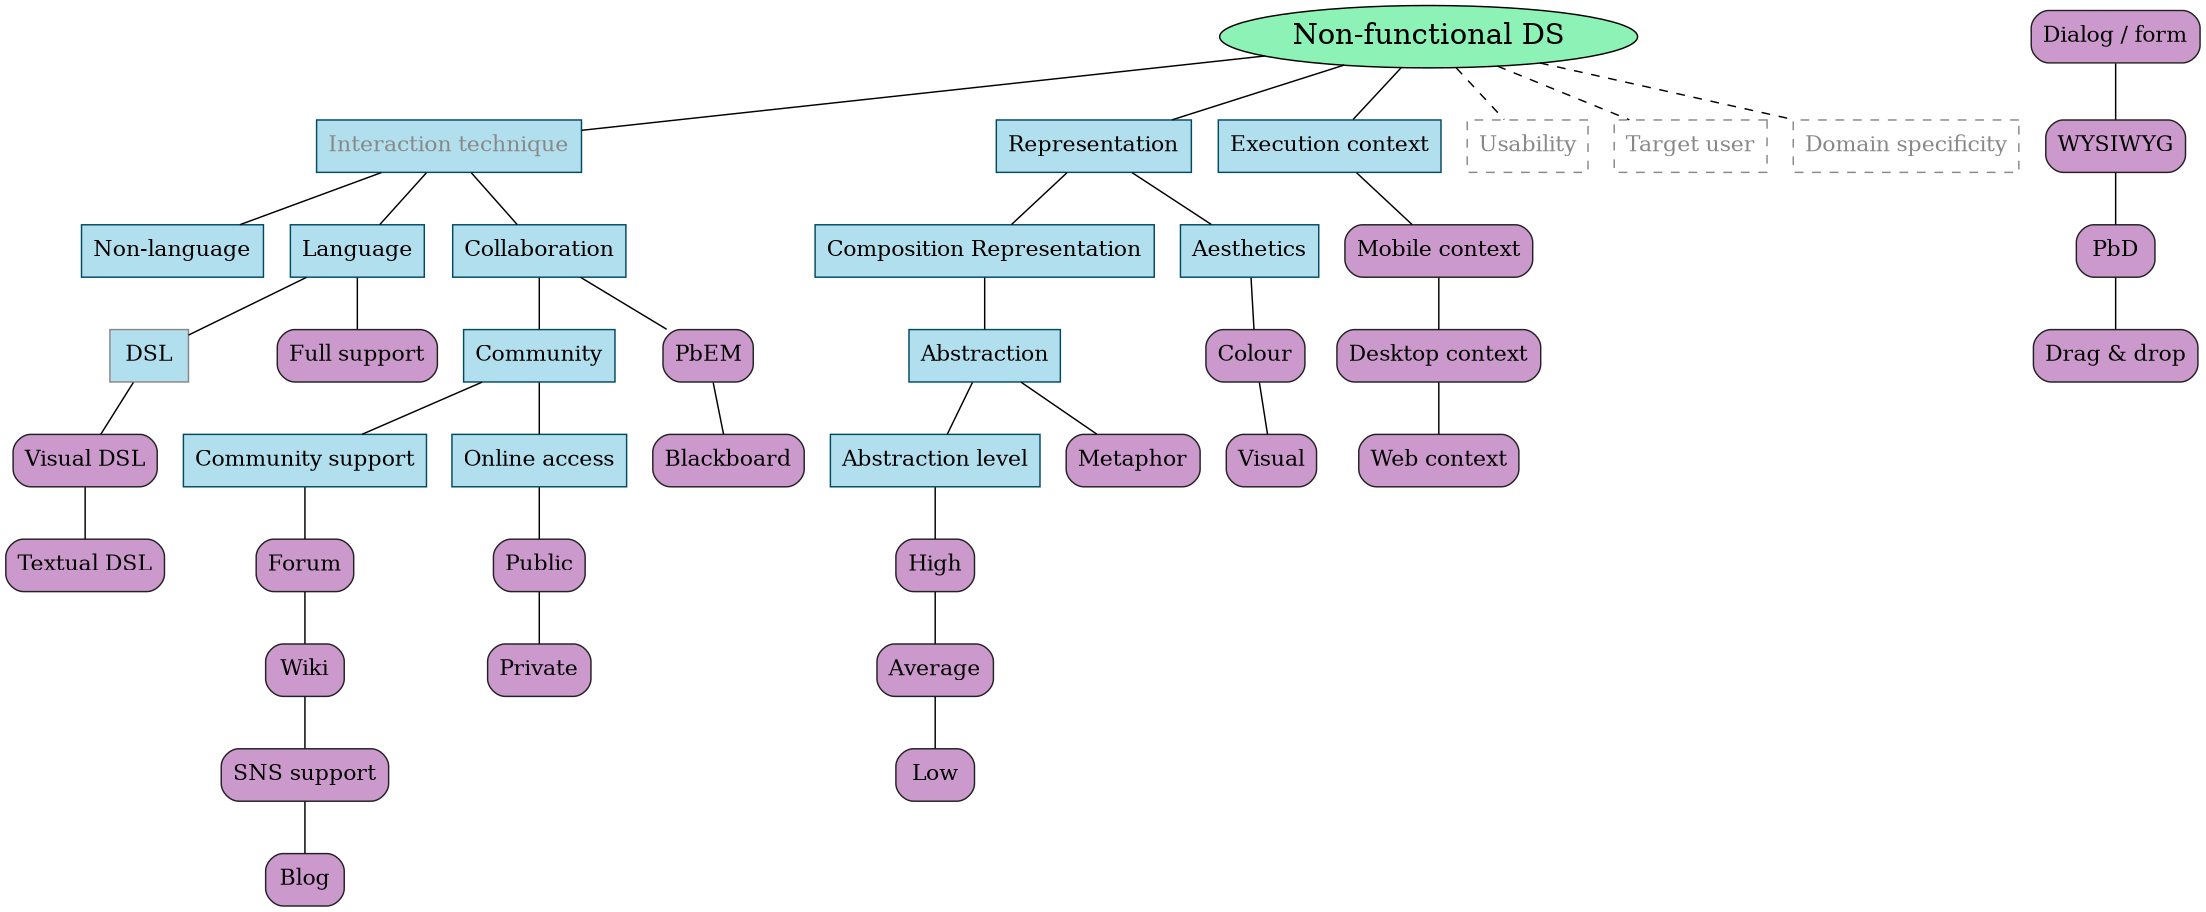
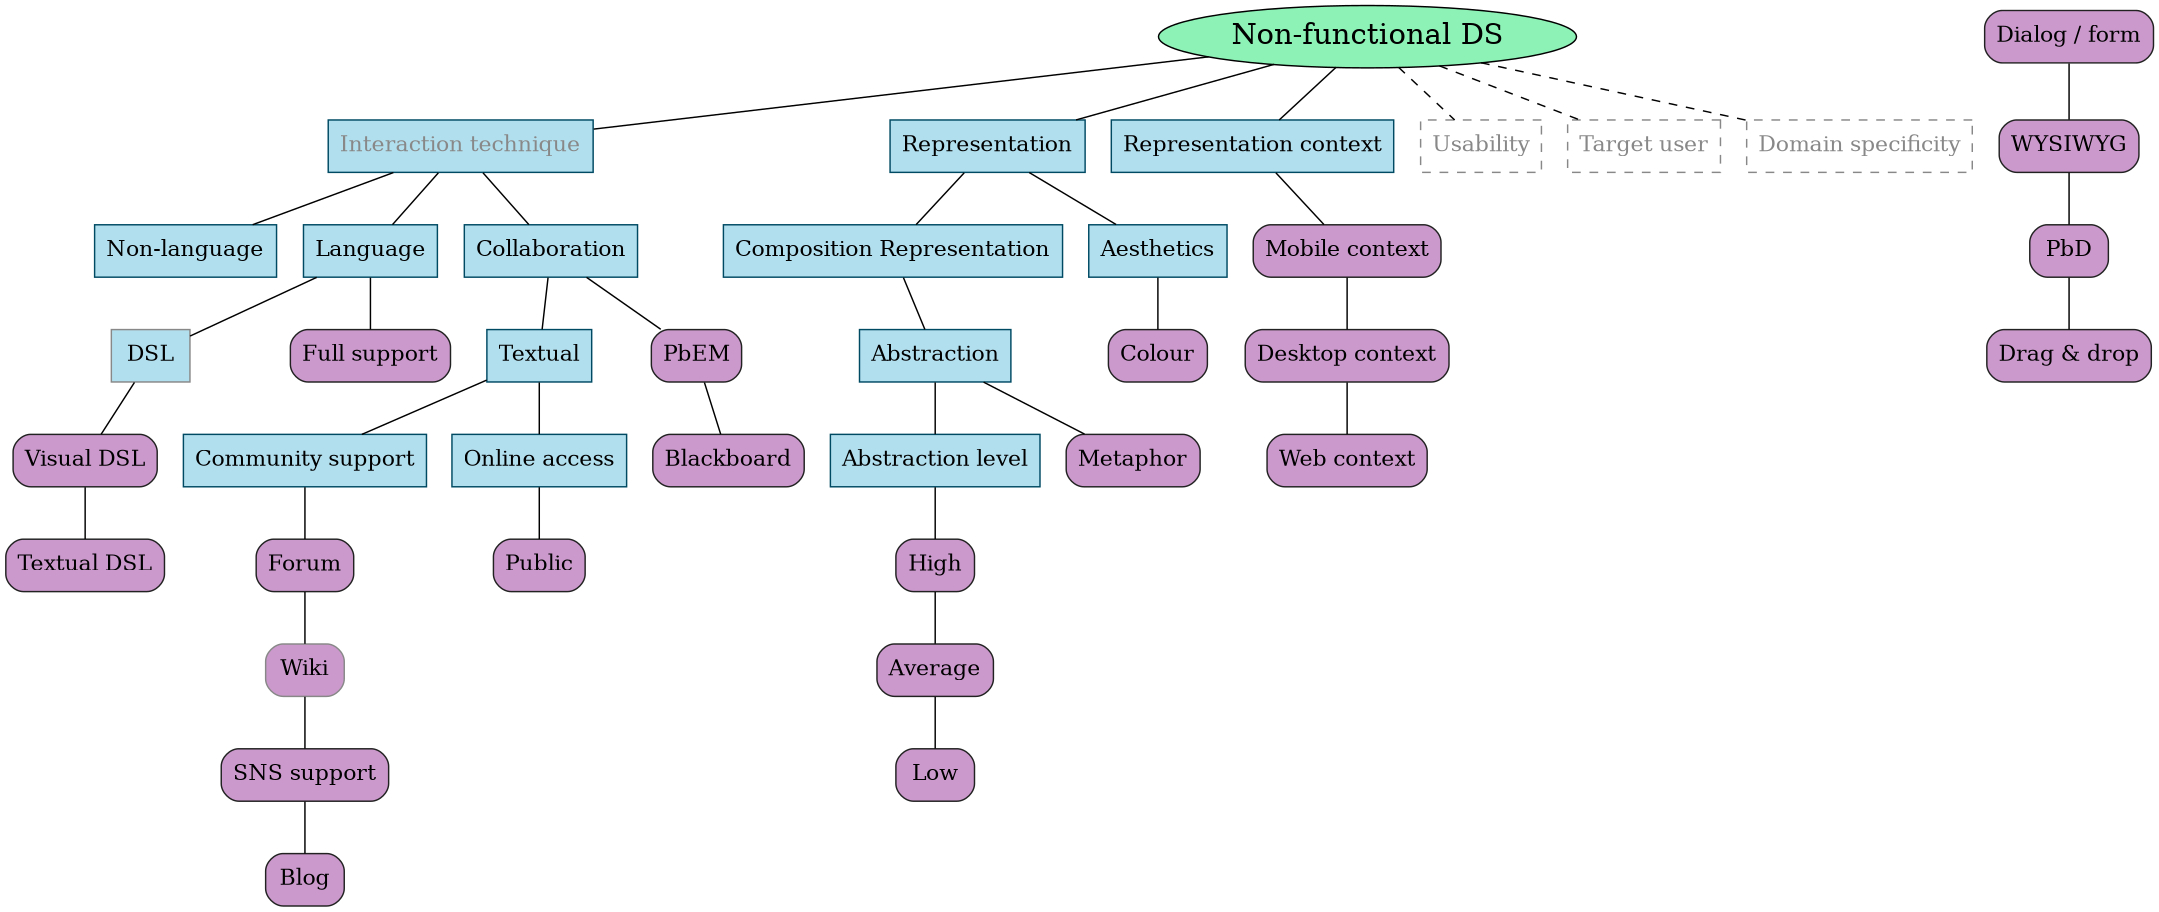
(1330, 146) -> (1253, 146)
(539, 356) -> (539, 356)
(1271, 461) -> none
(305, 670) -> (305, 670)
(539, 670) -> none
